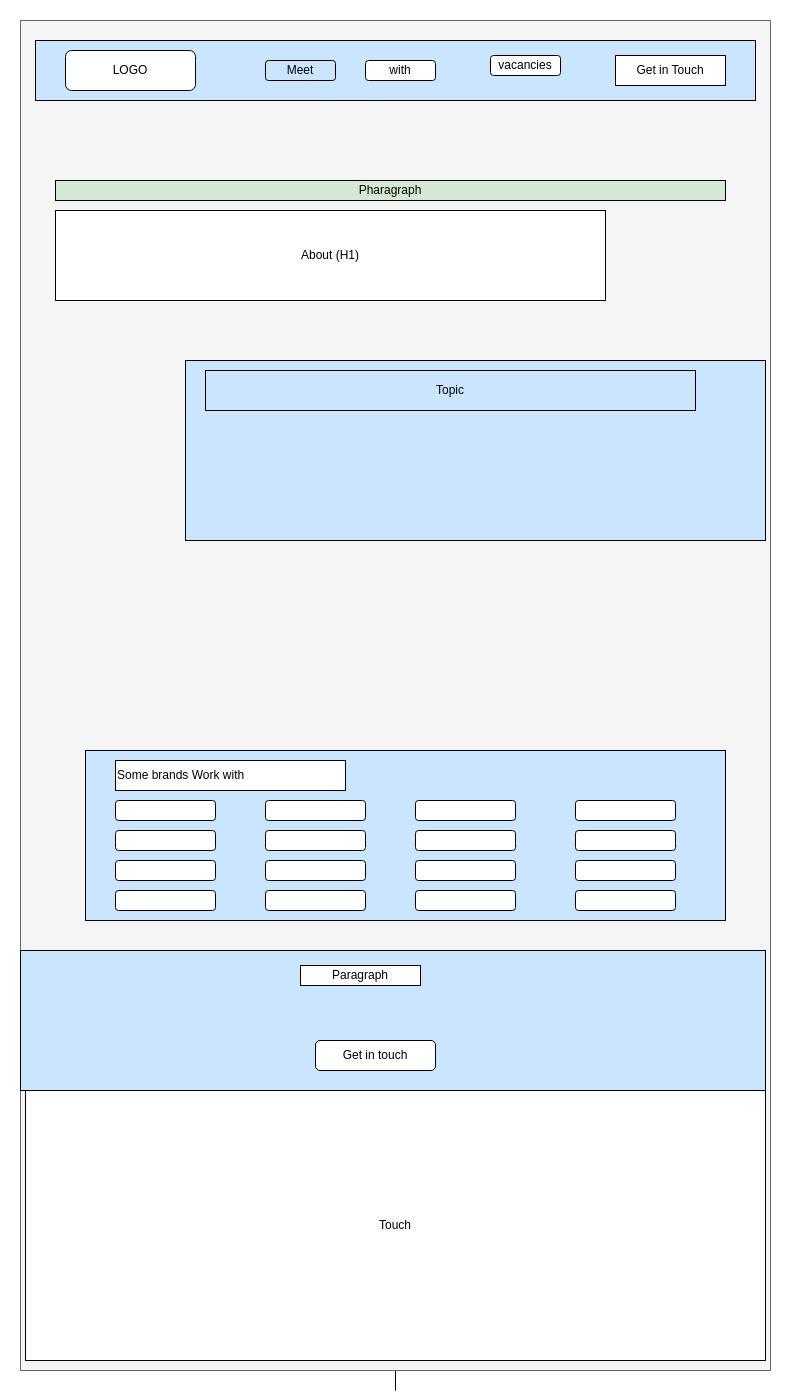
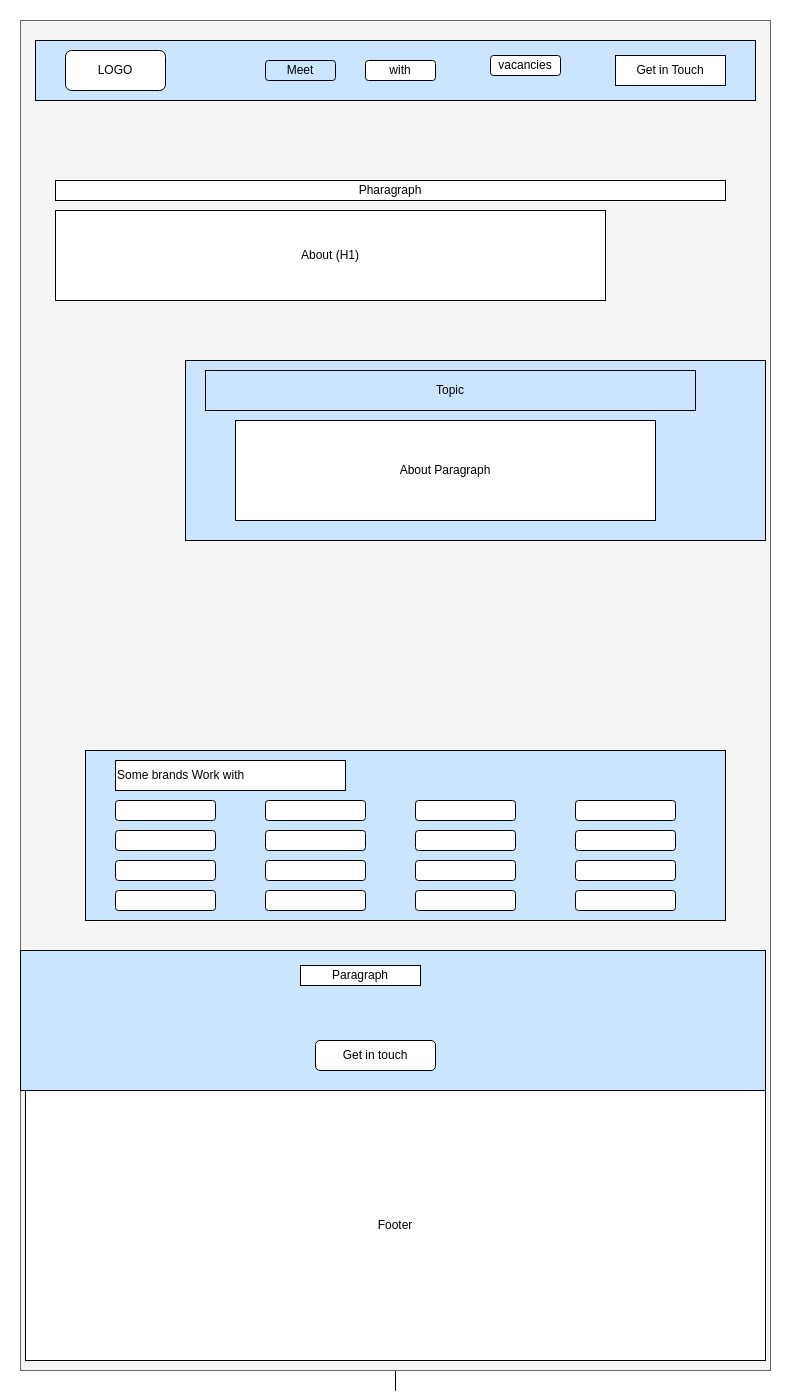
(131, 71) -> (116, 71)
(391, 191) -> (391, 191)
none -> (446, 471)
(396, 1226) -> (396, 1226)
